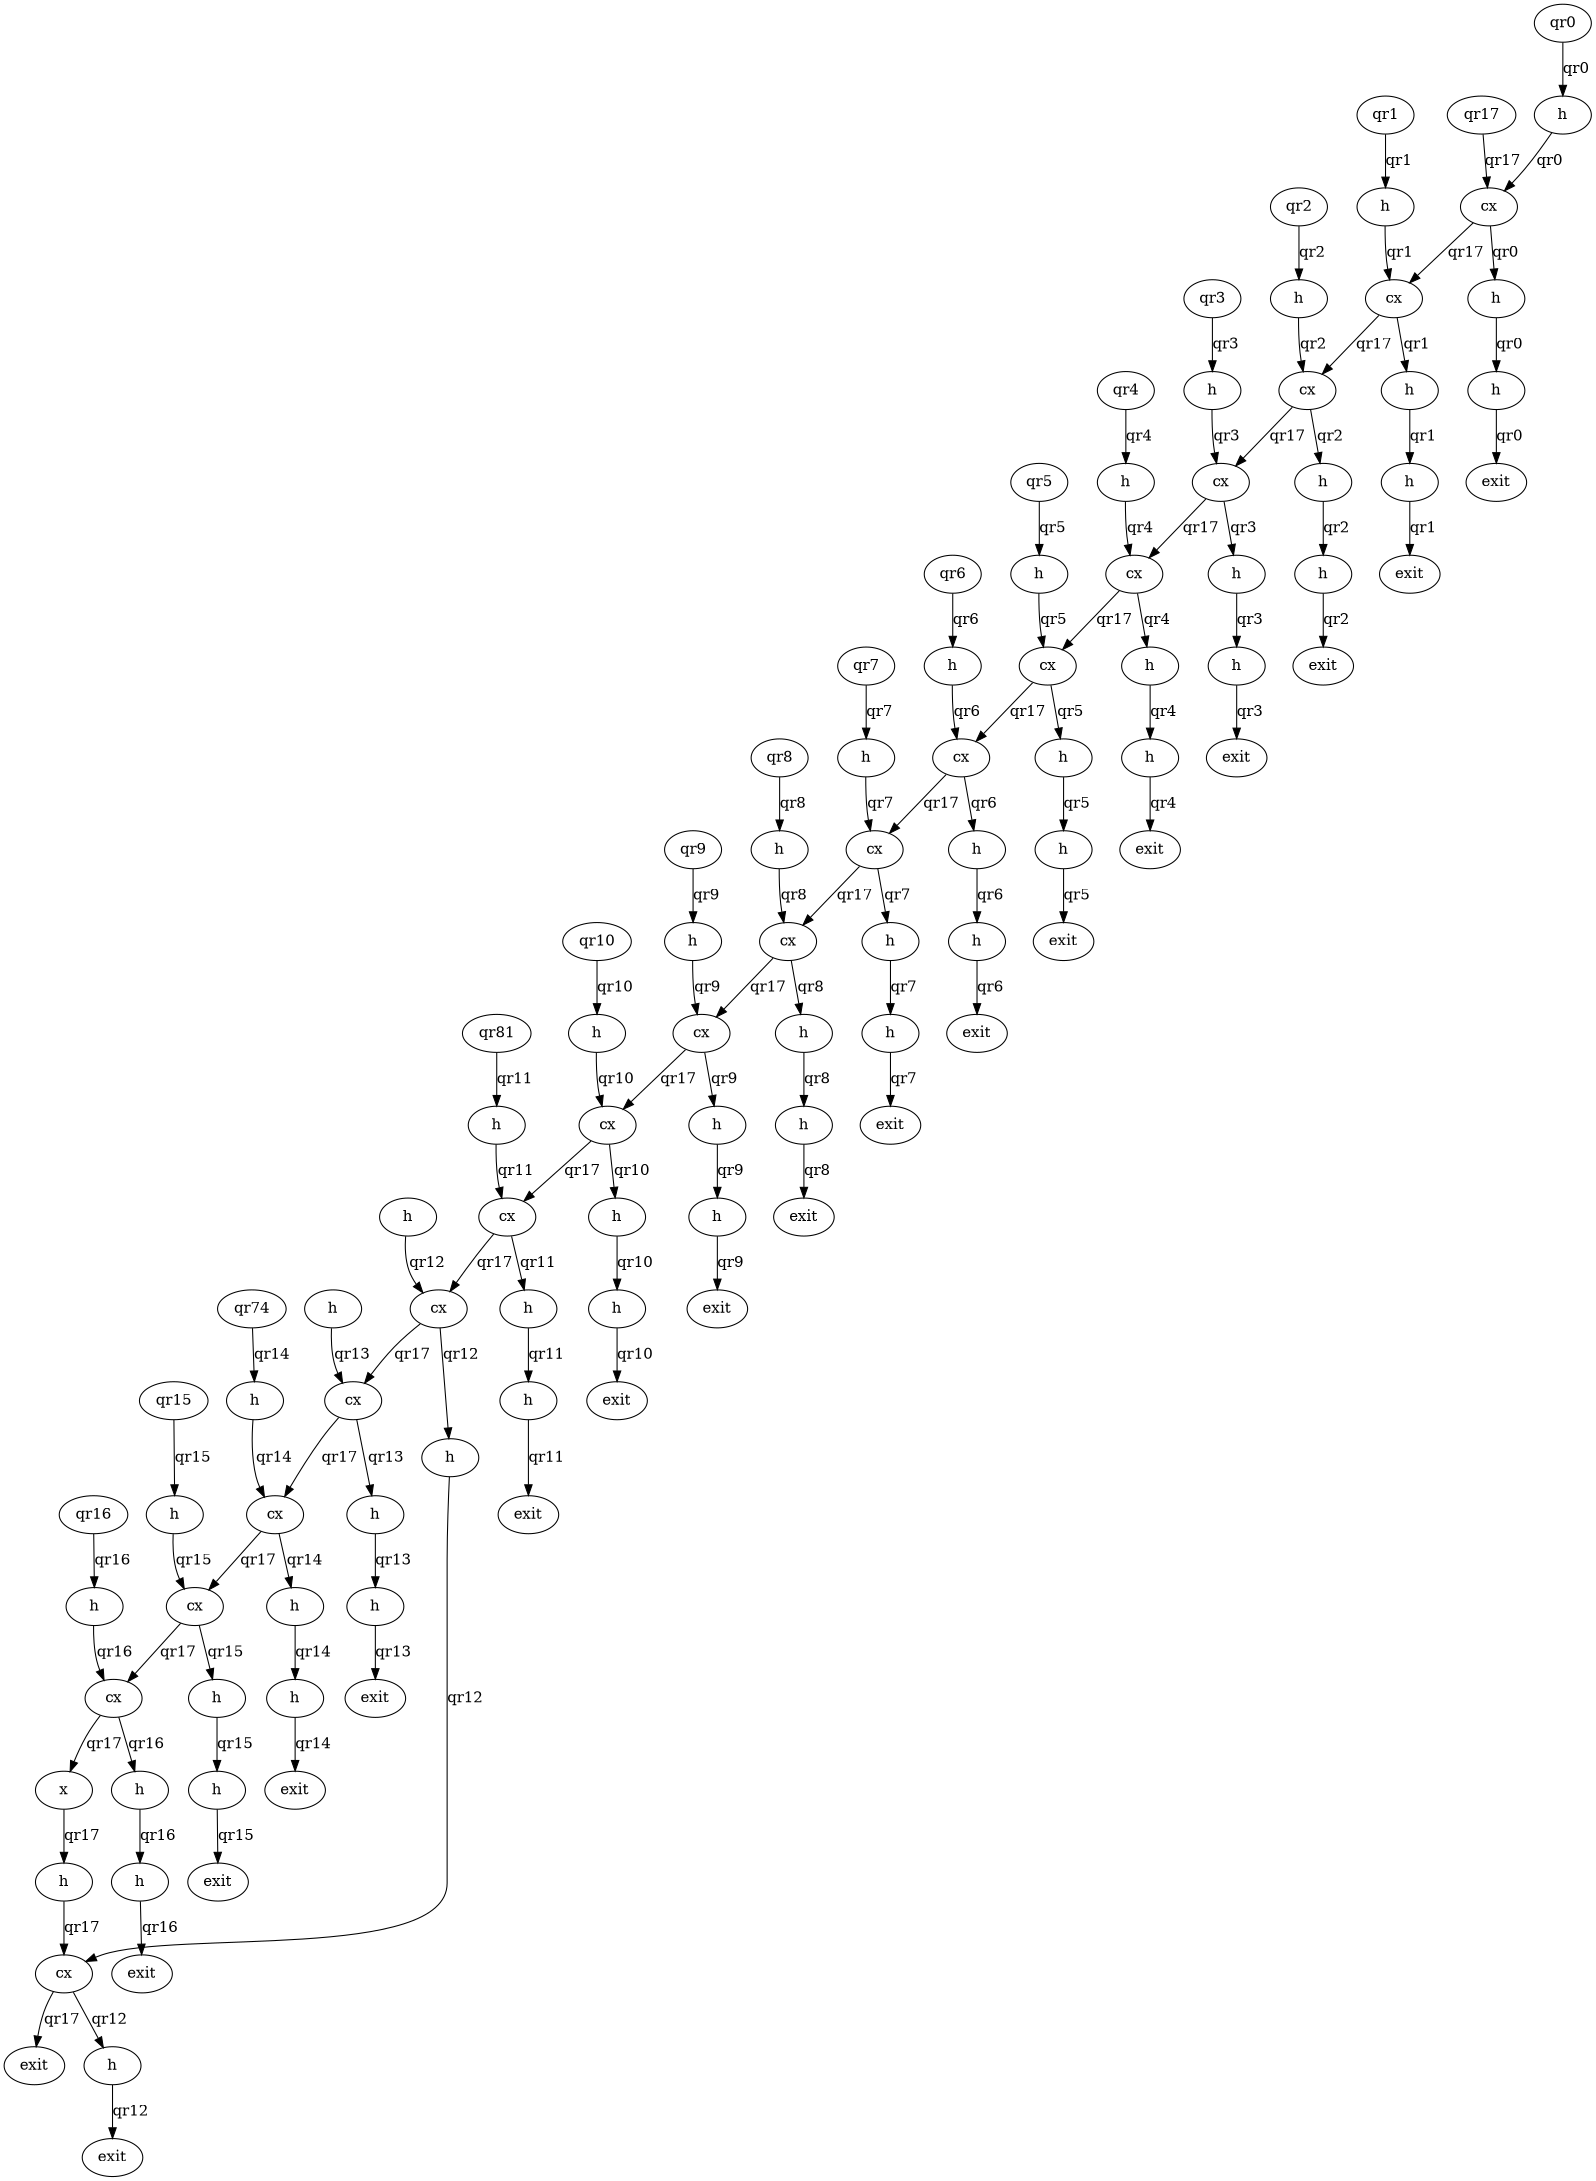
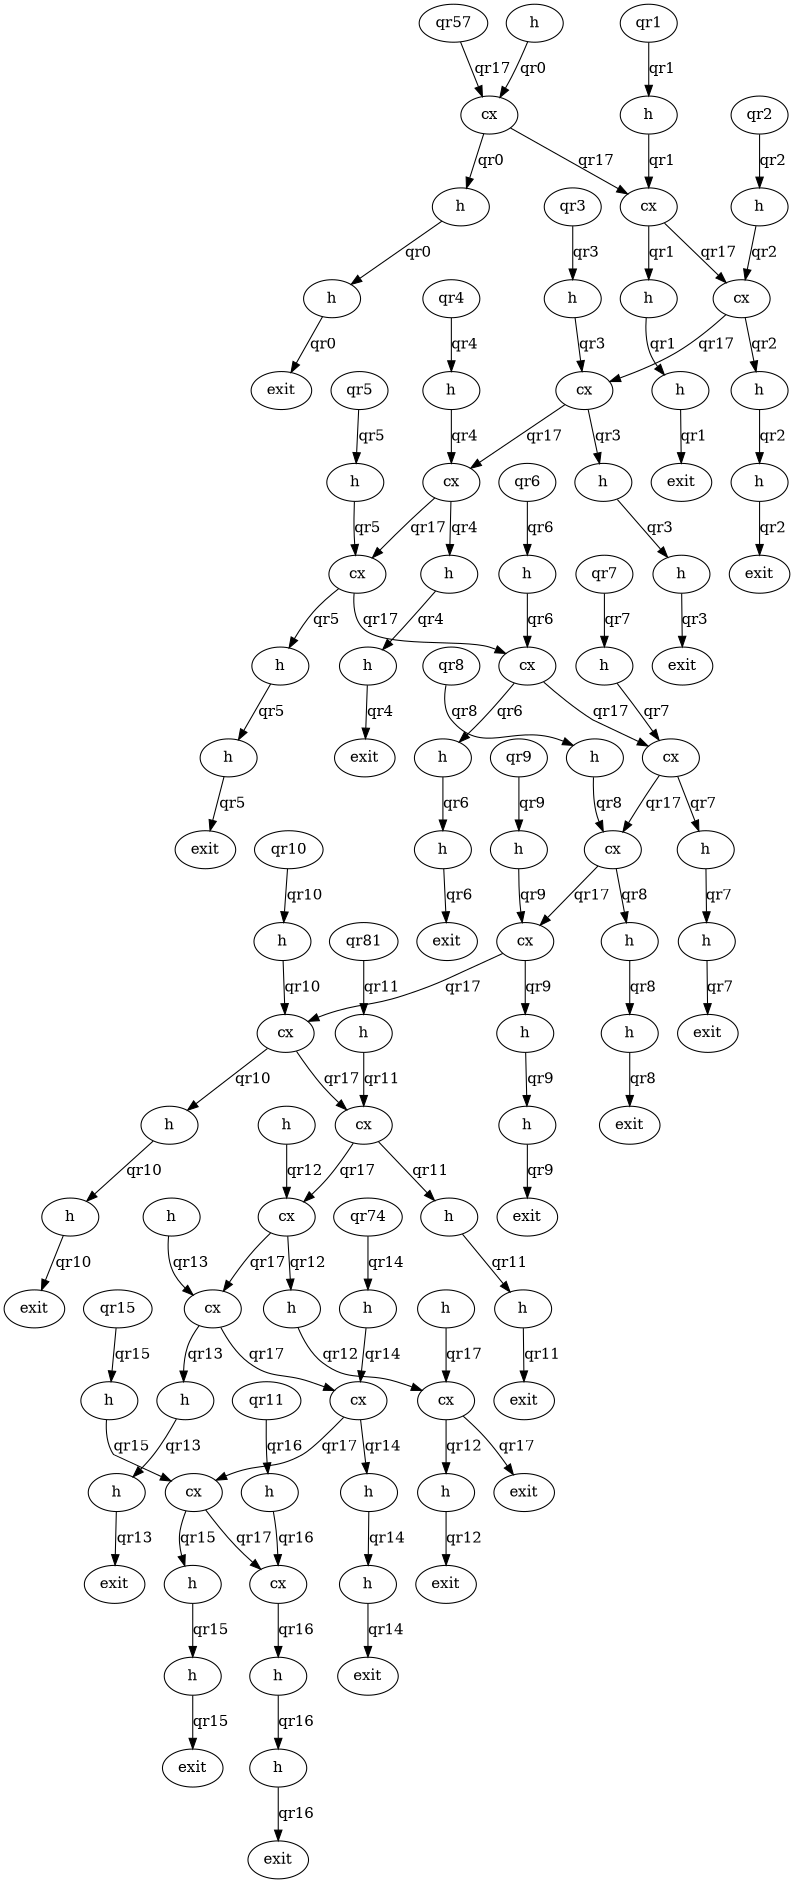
(1563, 23) -> none
(1482, 115) -> (453, 23)
(94, 1515) -> (267, 1401)
(64, 1790) -> none
